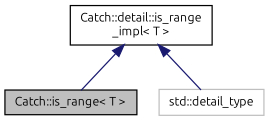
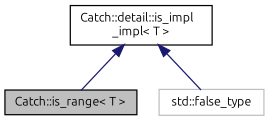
(141, 25) -> (141, 25)
(212, 102) -> (212, 102)
